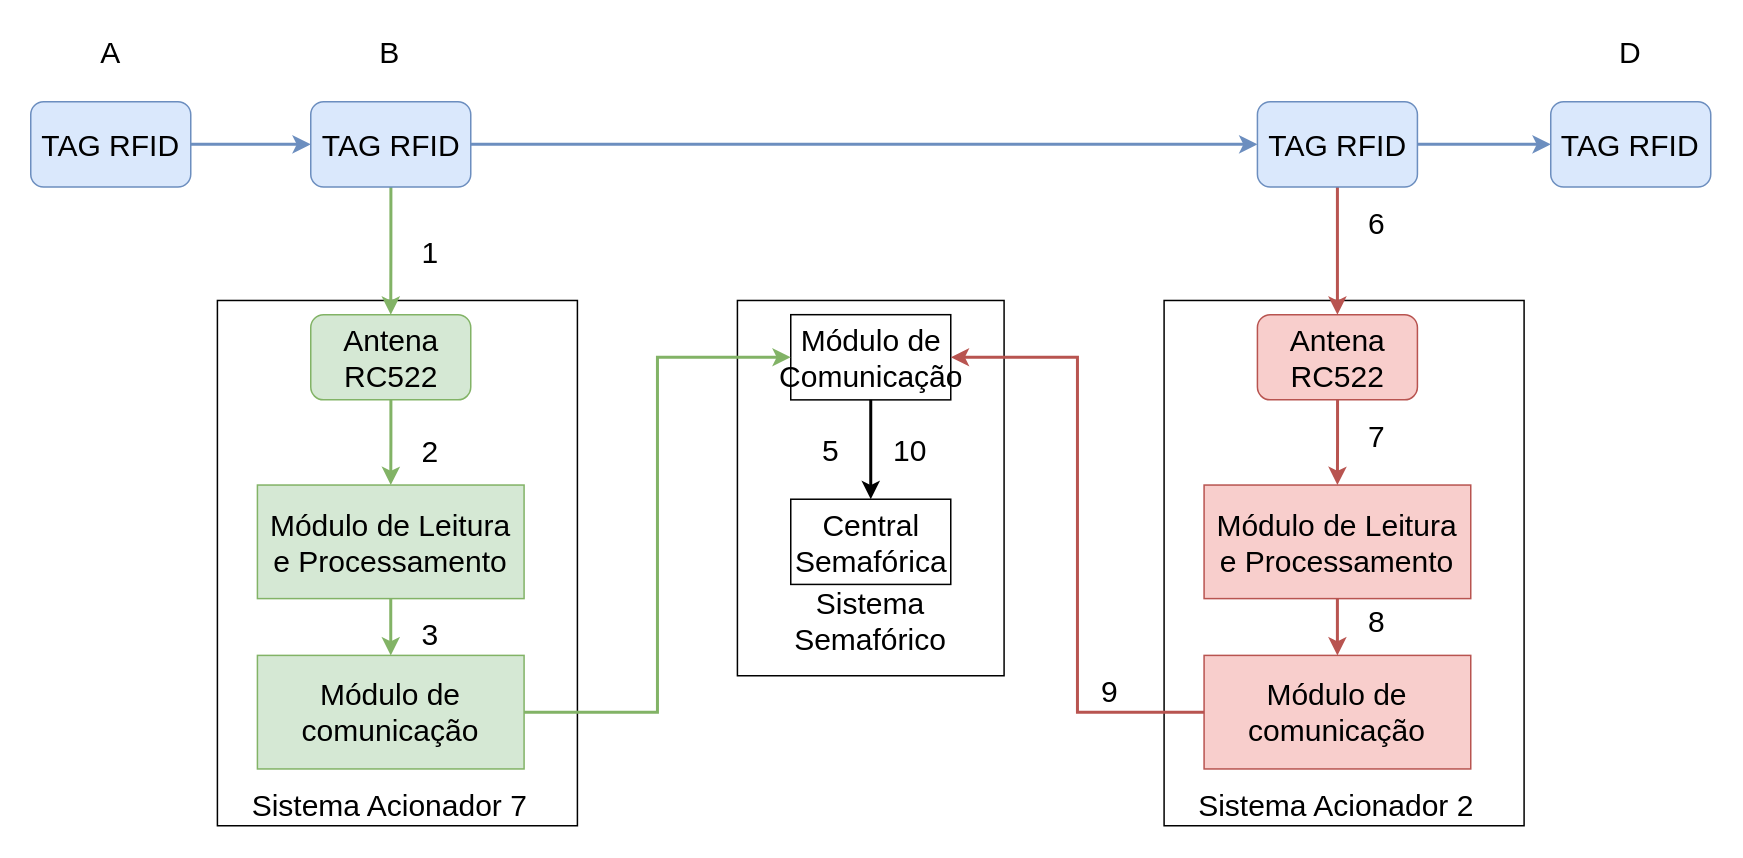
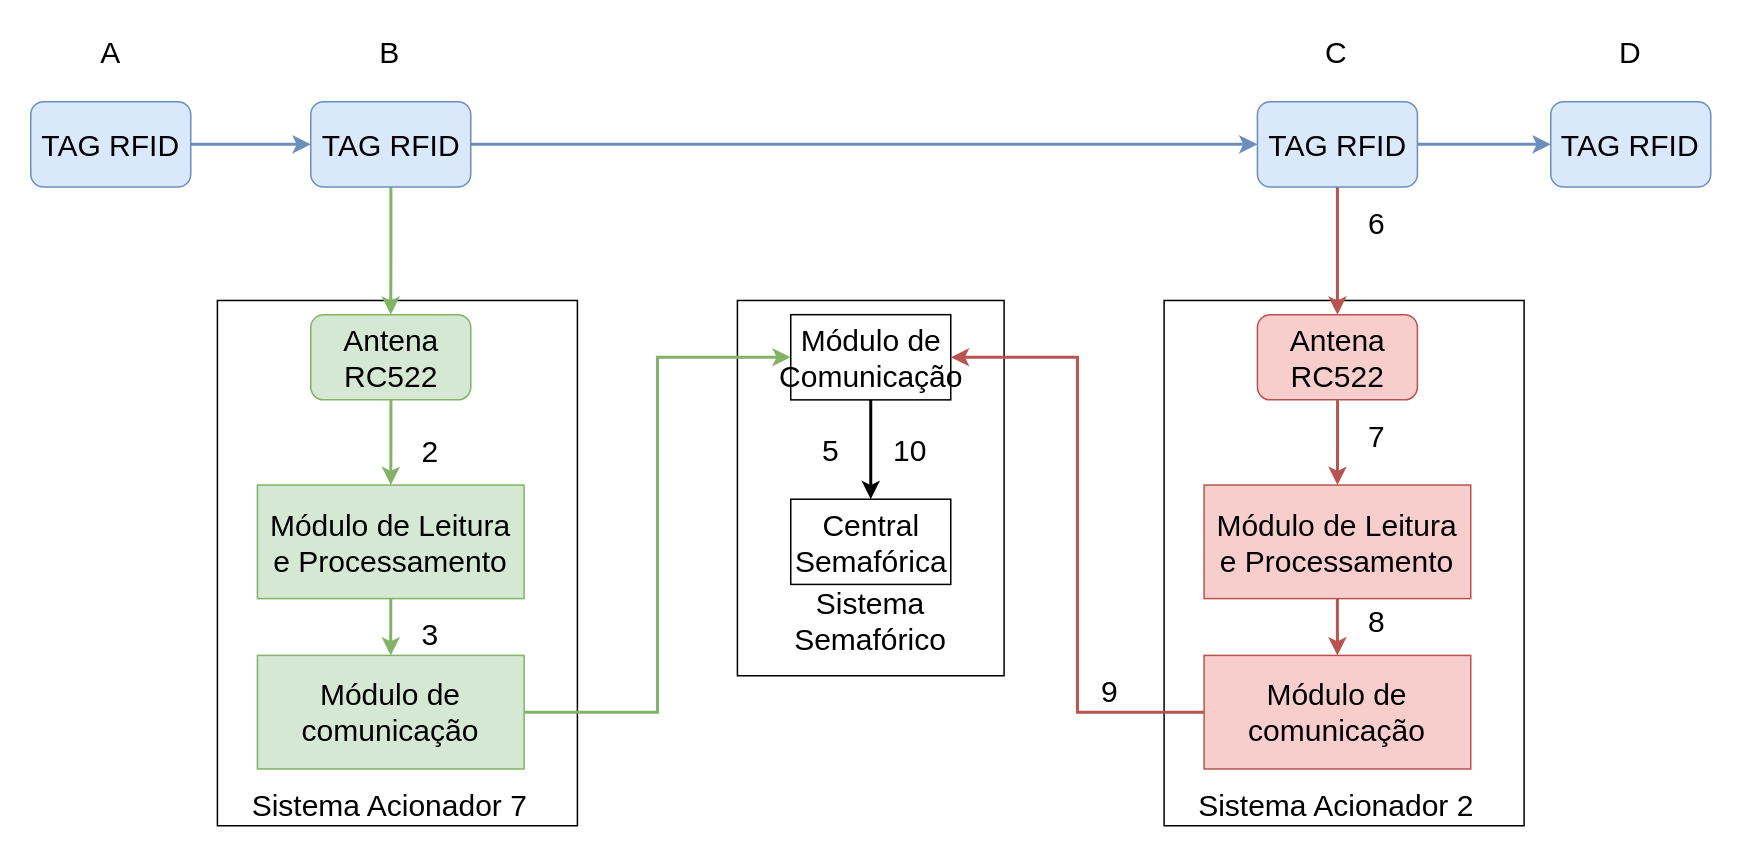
none -> (1337, 52)
(431, 251) -> none
